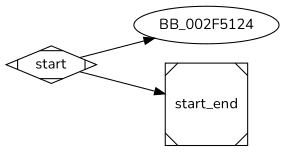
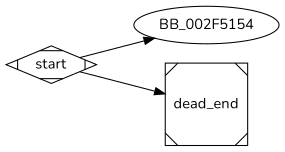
(206, 25) -> (206, 25)
(206, 104) -> (206, 104)
